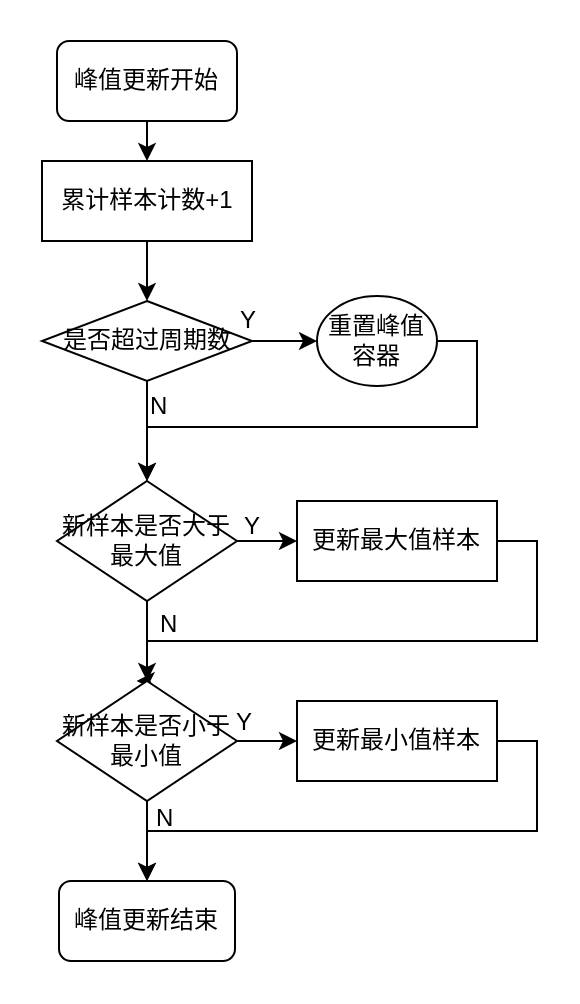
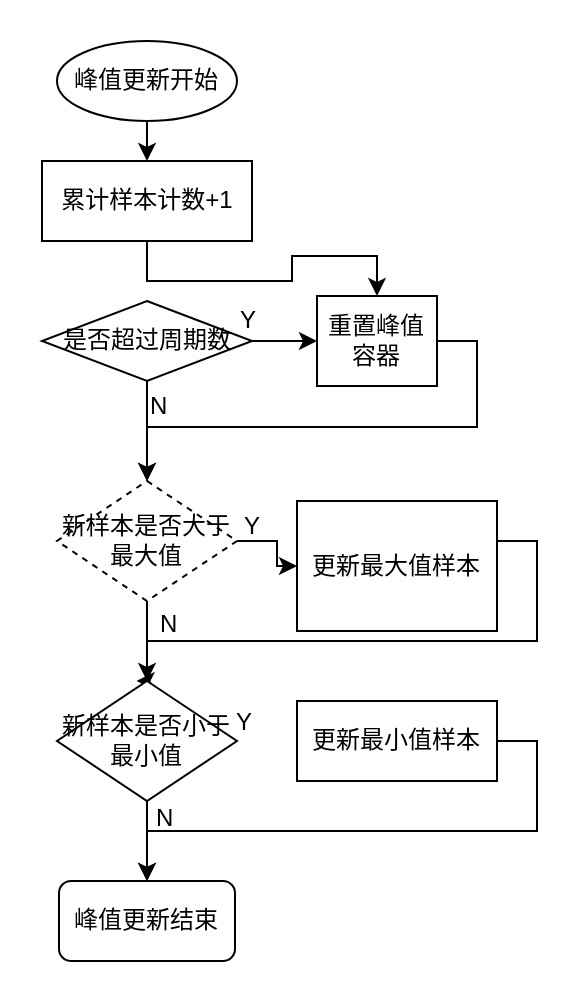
(147, 81) -> (147, 81)
(147, 283) -> (286, 281)
(377, 341) -> (377, 341)
(147, 541) -> (147, 541)
(397, 541) -> (397, 566)
(274, 741) -> none
